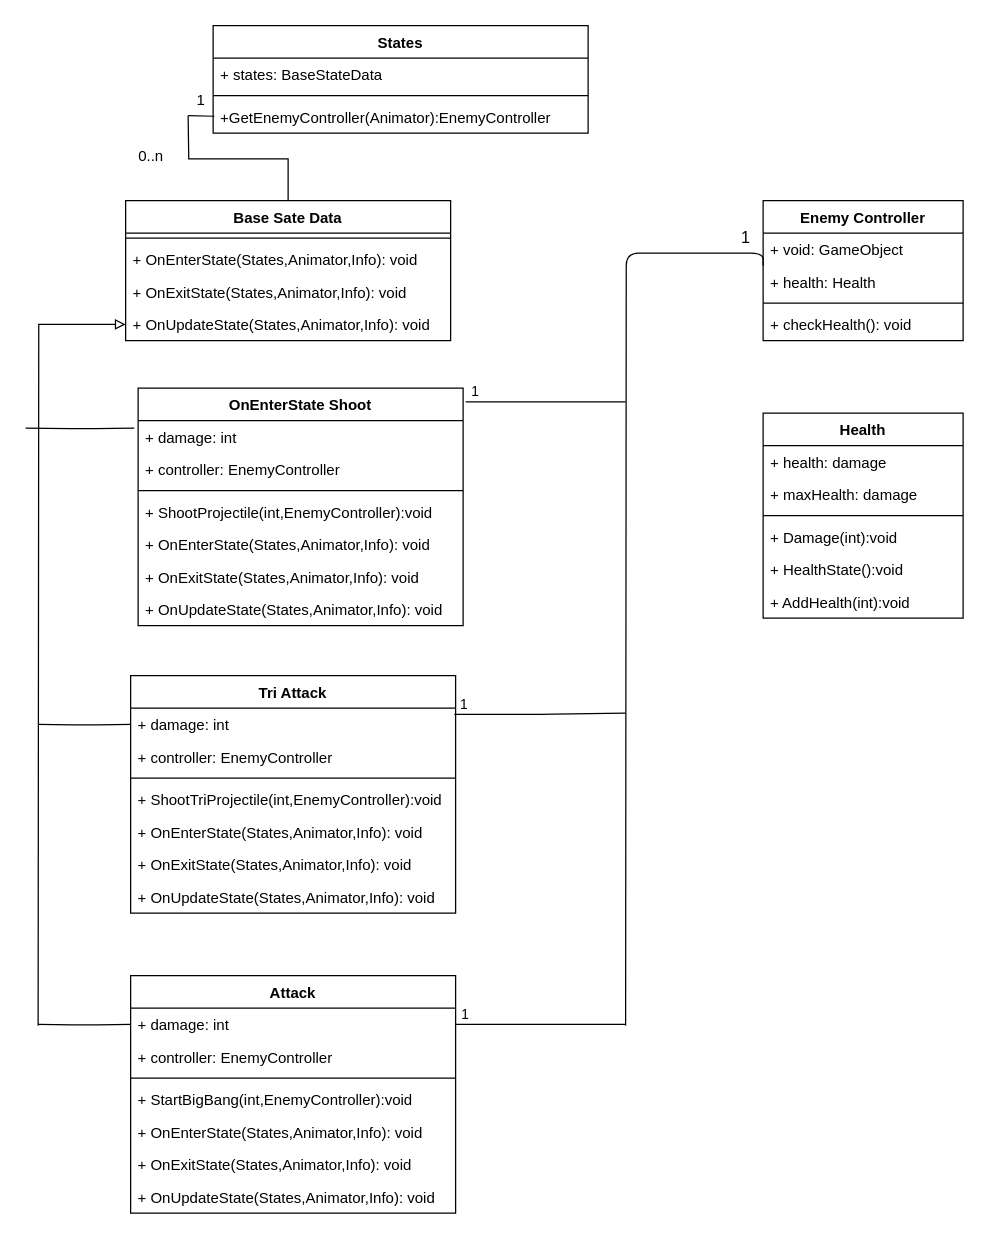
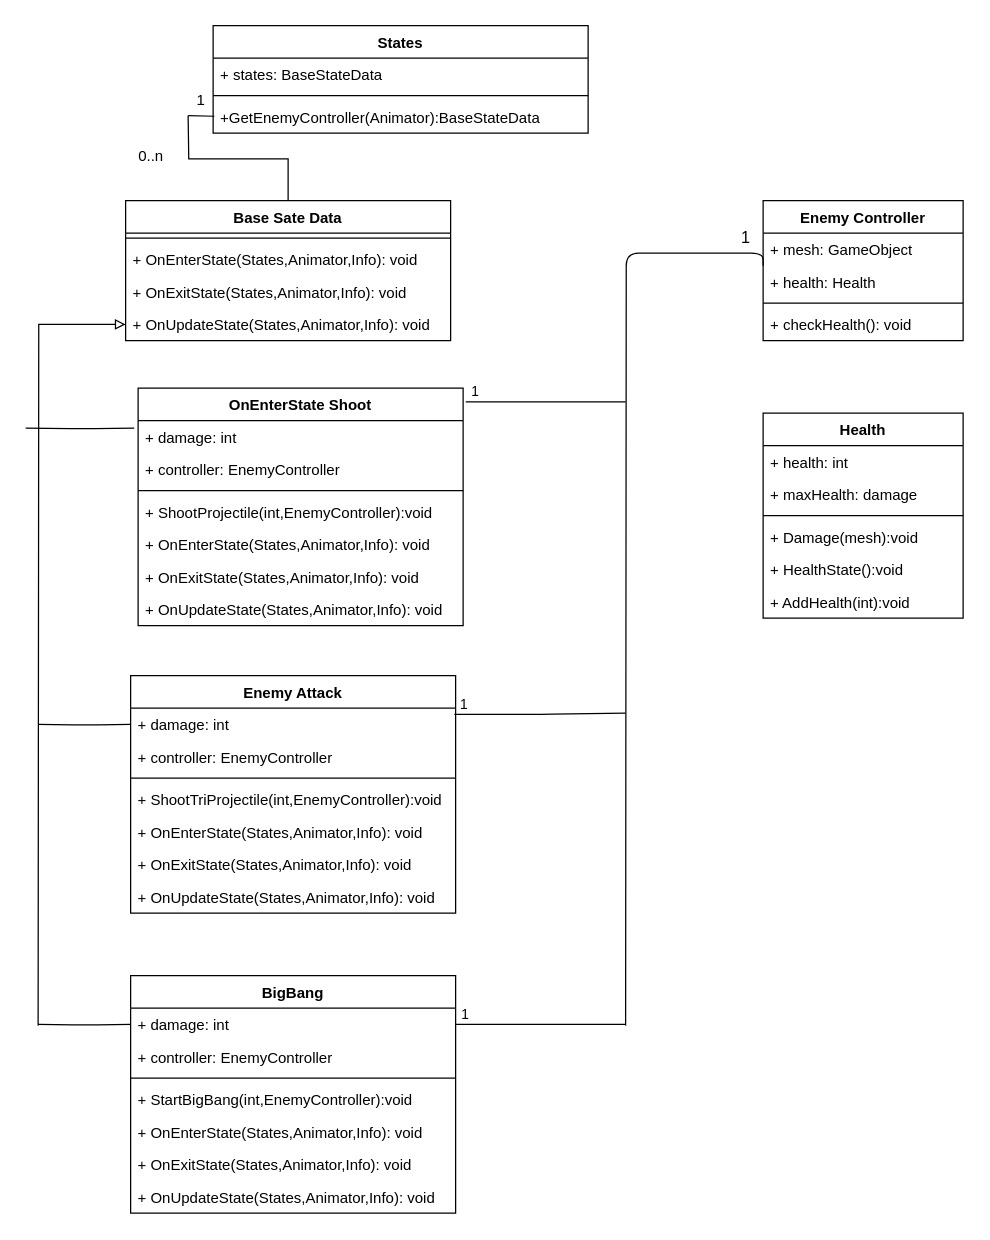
(397, 118) -> (393, 118)
(838, 250) -> (840, 250)
(829, 463) -> (815, 463)
(838, 538) -> (844, 538)
(293, 693) -> (293, 693)
(293, 993) -> (293, 993)
